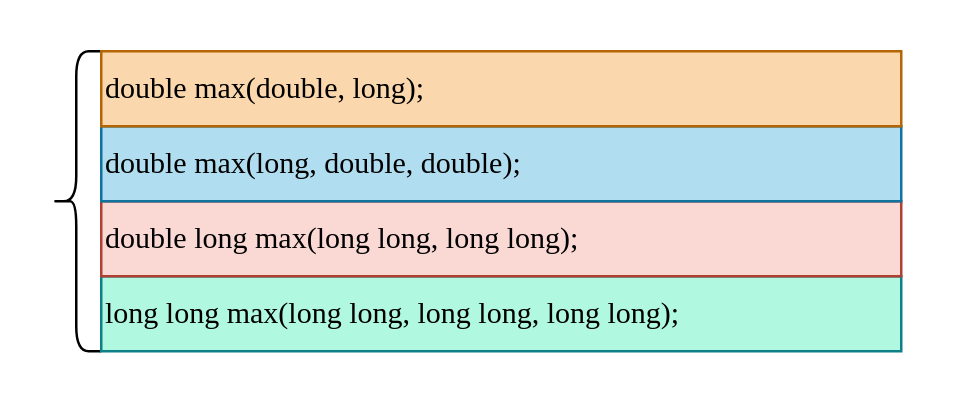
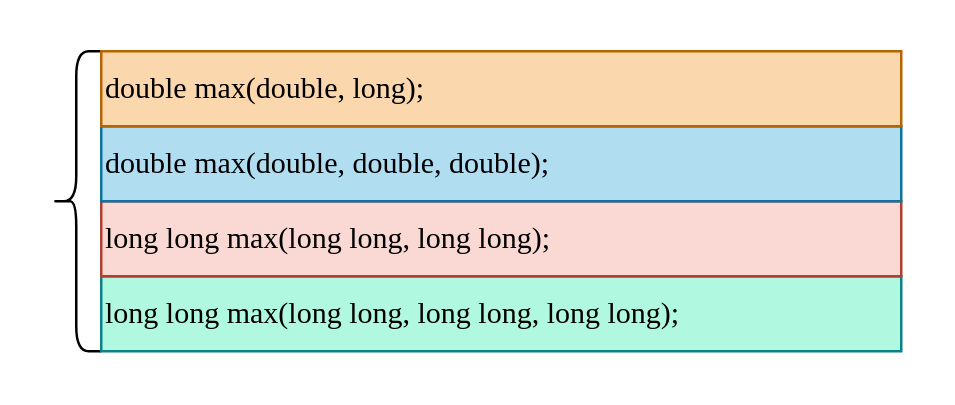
(344, 164) -> (361, 164)
(375, 239) -> (358, 239)
